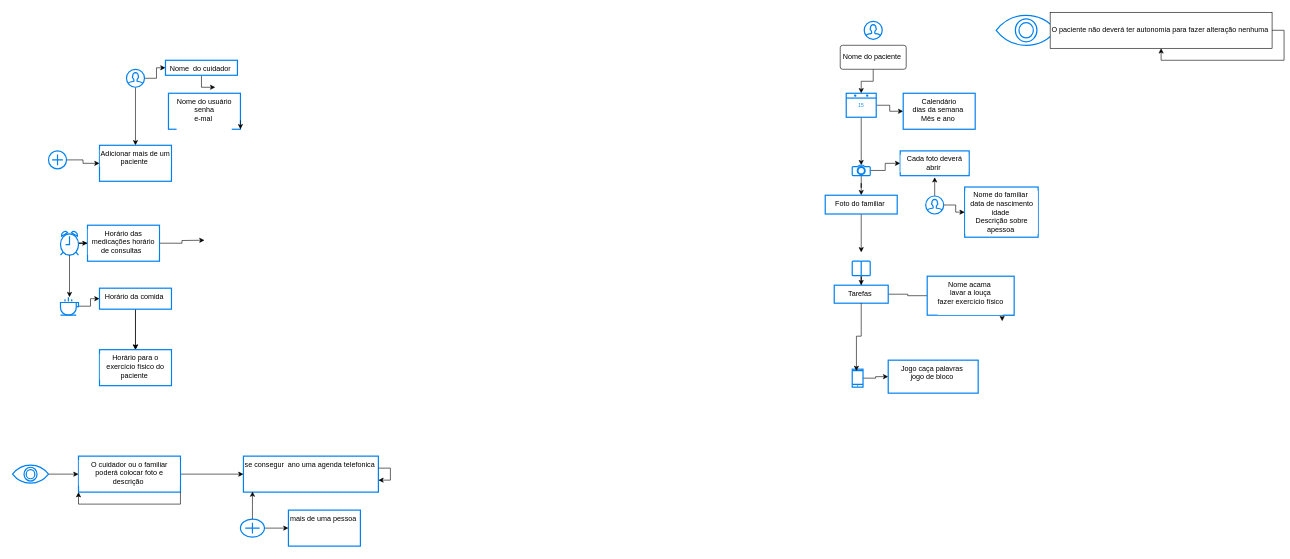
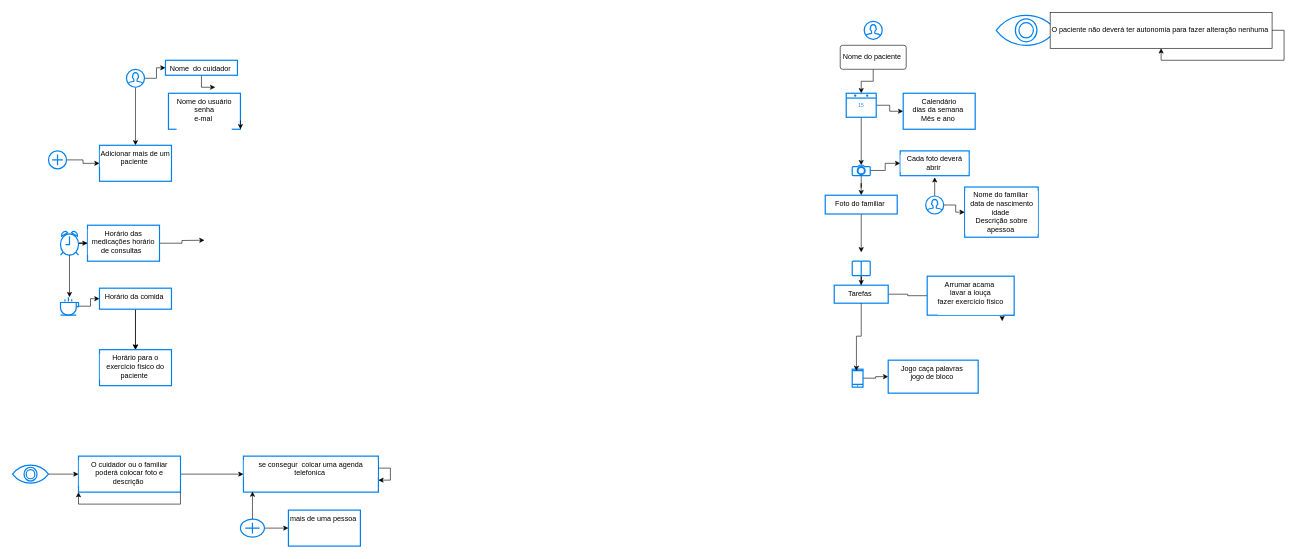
(971, 293) -> (971, 293)
(311, 469) -> (311, 469)
